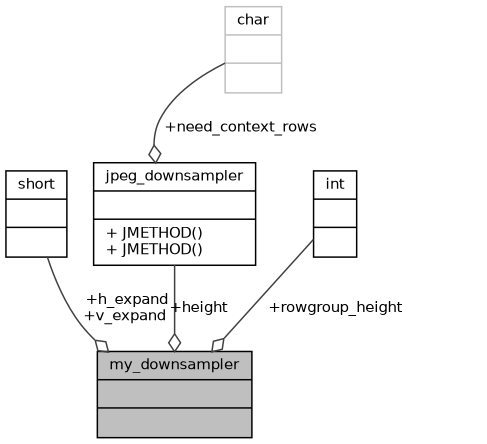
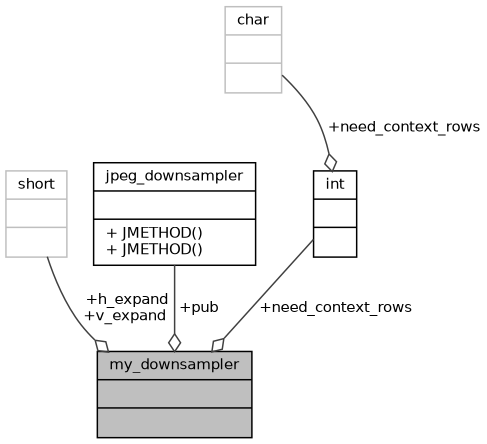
(178, 95) -> (312, 111)
(36, 214) -> (36, 214)
(197, 308) -> (197, 308)
(334, 308) -> (334, 308)
